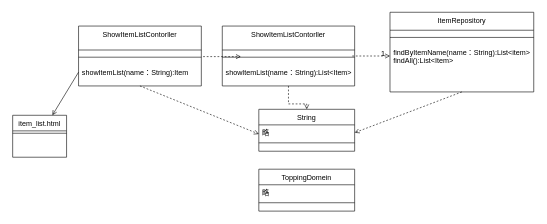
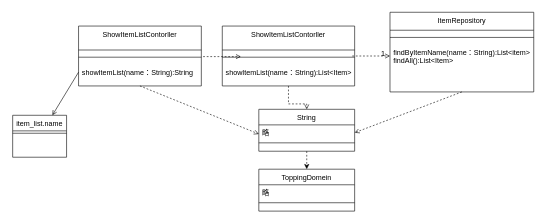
(141, 73) -> (144, 73)
(39, 124) -> (39, 124)
none -> (307, 164)
